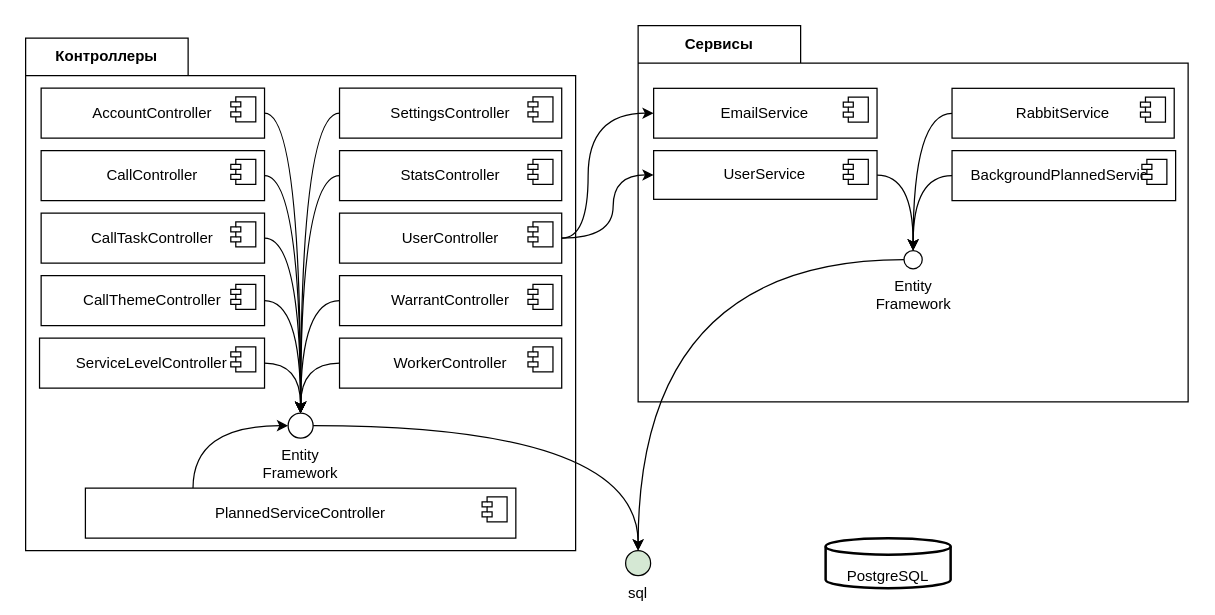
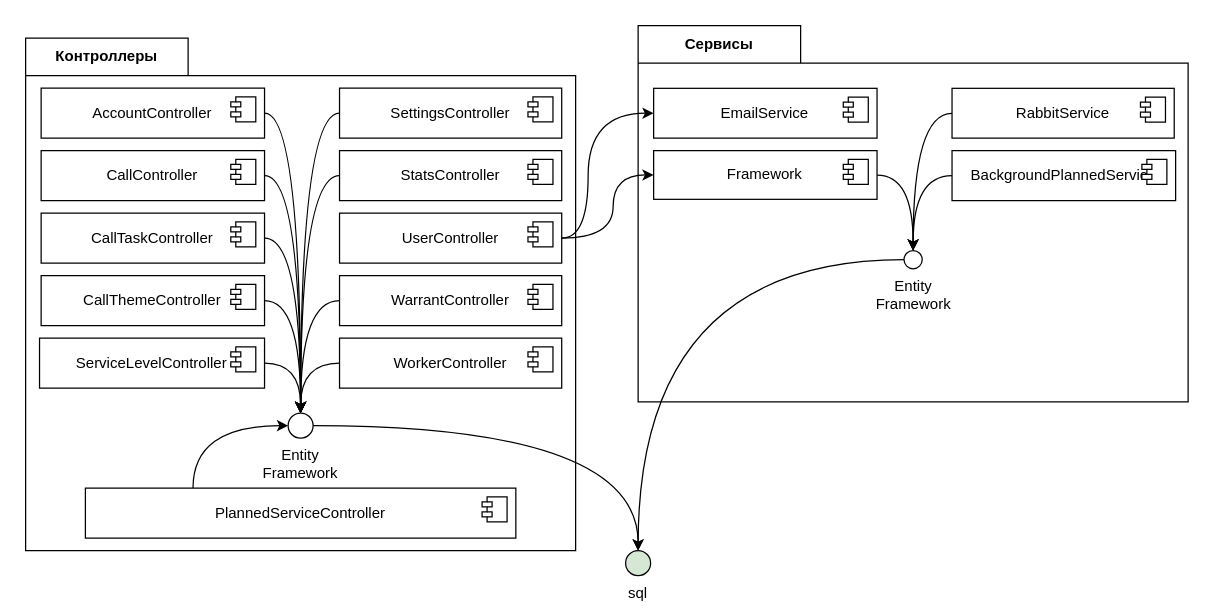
(765, 174) -> (765, 174)
(888, 563) -> none
